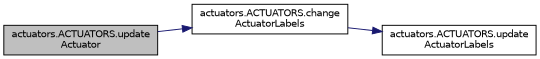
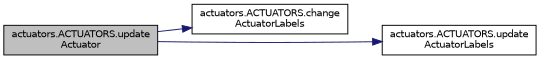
(360, 29) -> (265, 42)
